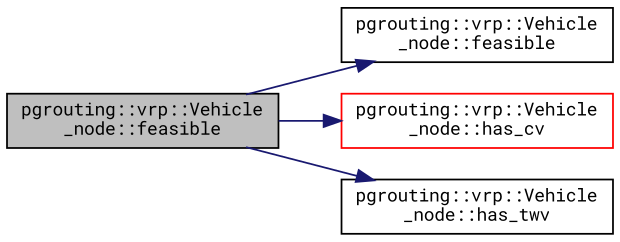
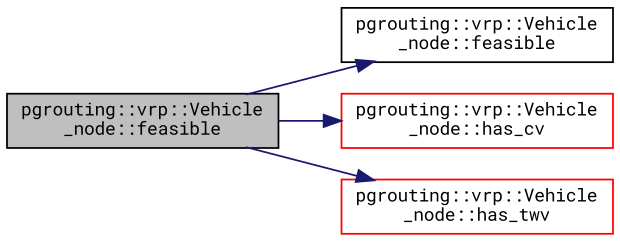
(477, 207) -> (477, 207)
